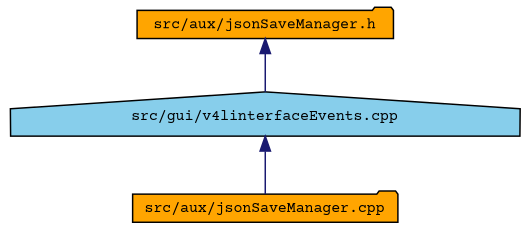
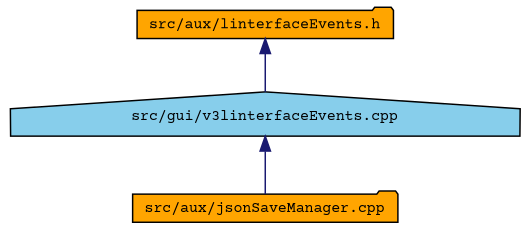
(265, 24) -> (265, 24)
(265, 116) -> (265, 116)
